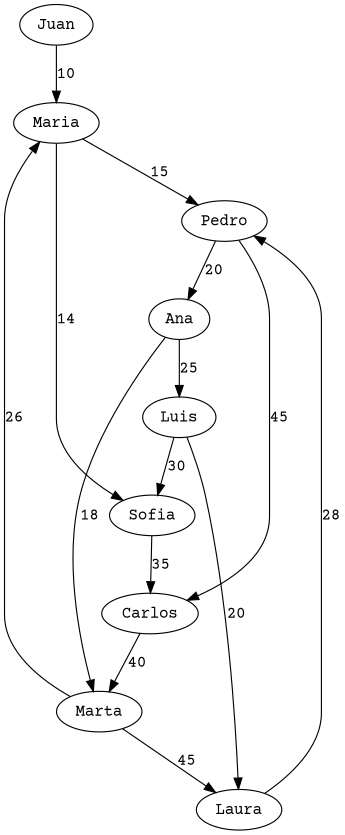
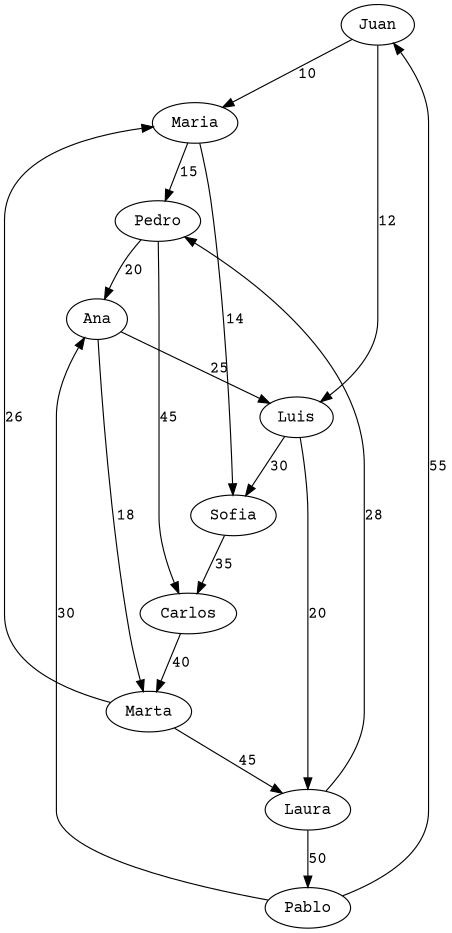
none -> (378, 229)
none -> (308, 908)
